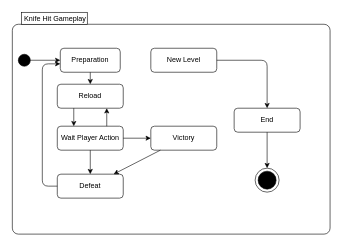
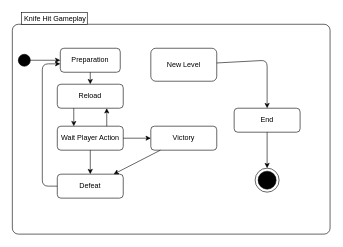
(184, 60) -> (184, 65)
